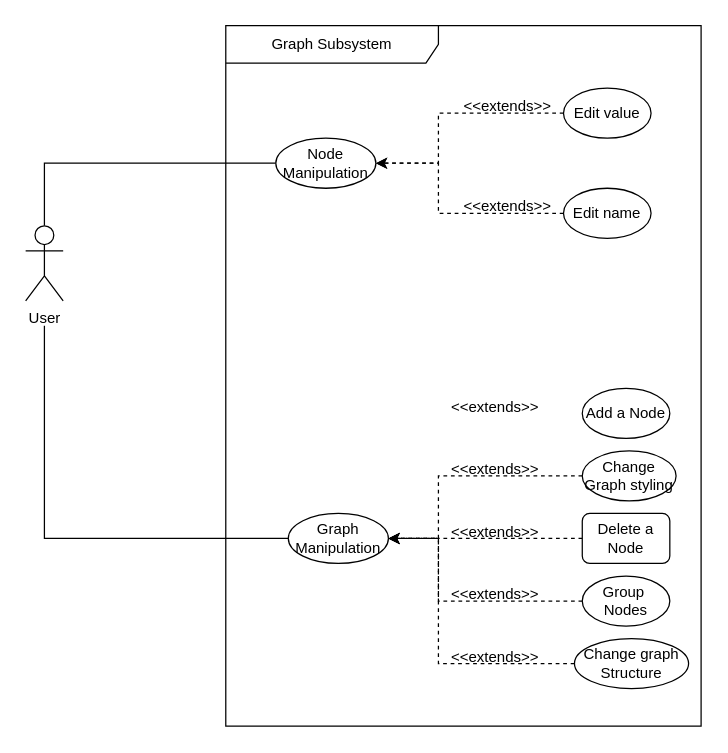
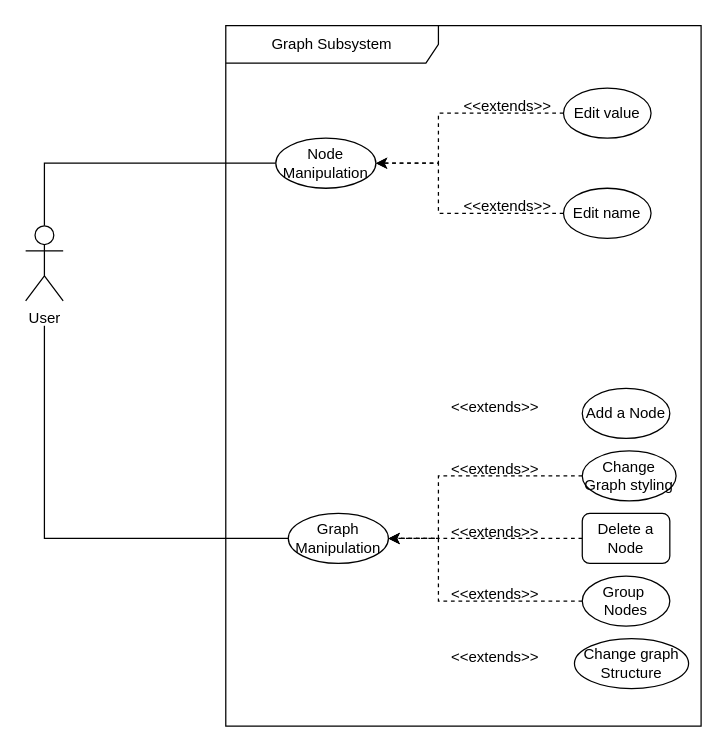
(475, 663) -> none
